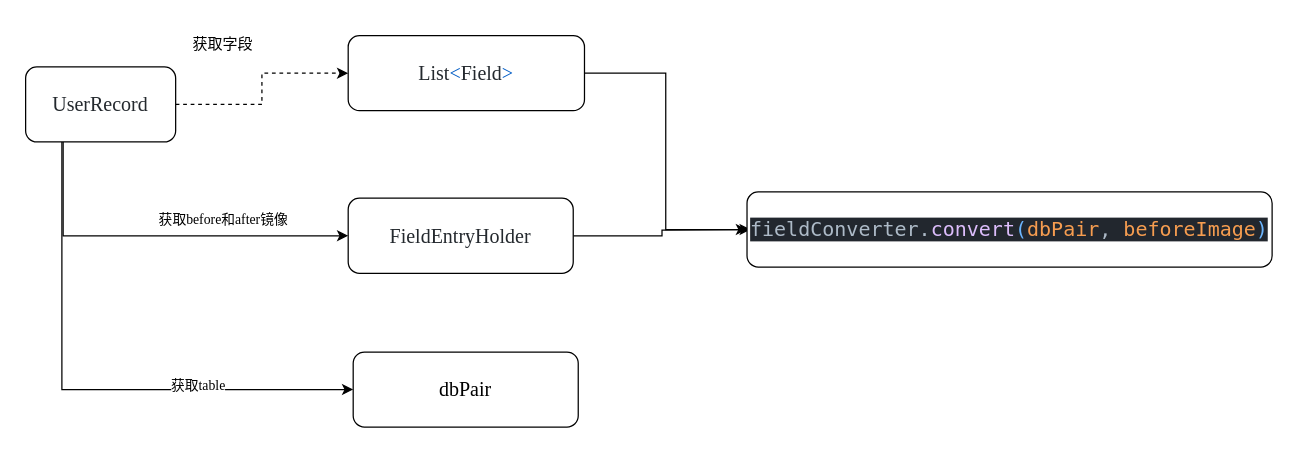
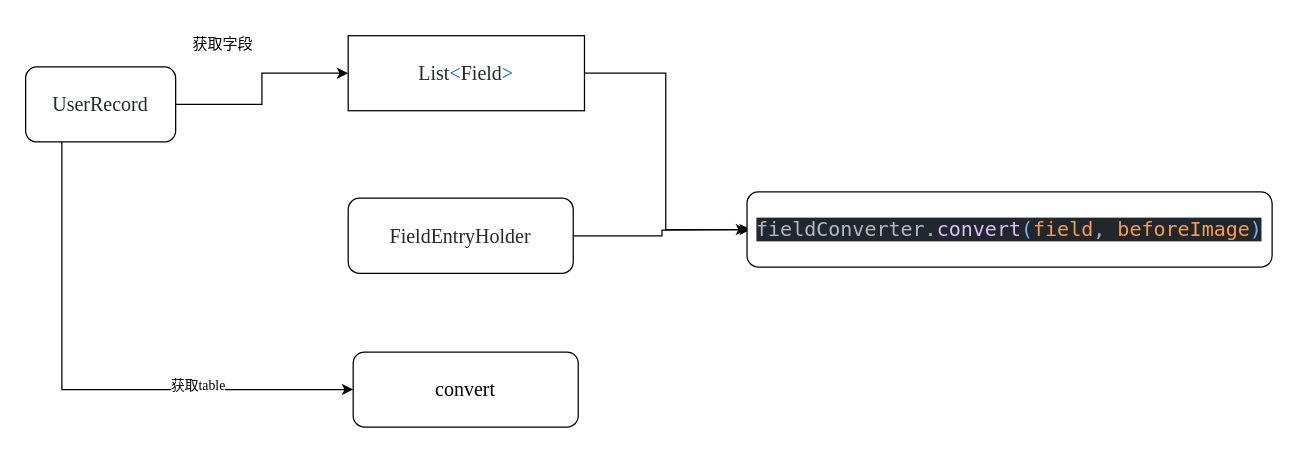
(466, 73) -> (466, 73)
(262, 92) -> (262, 92)
(1009, 229) -> (1009, 229)
(202, 236) -> none
(466, 389) -> (466, 389)
